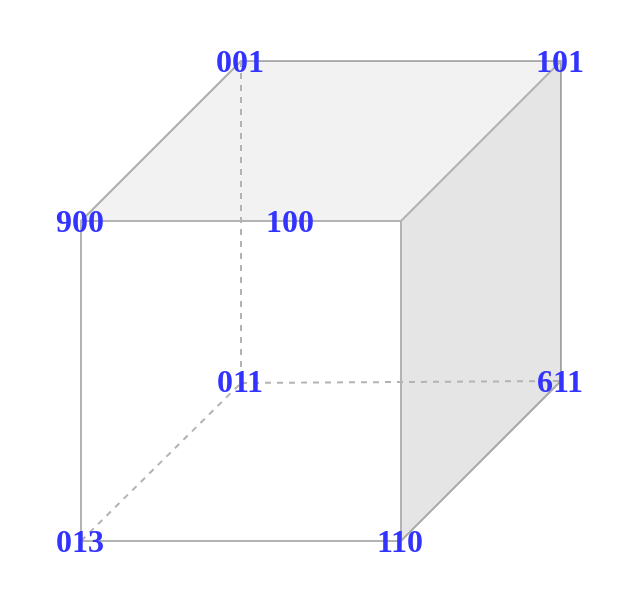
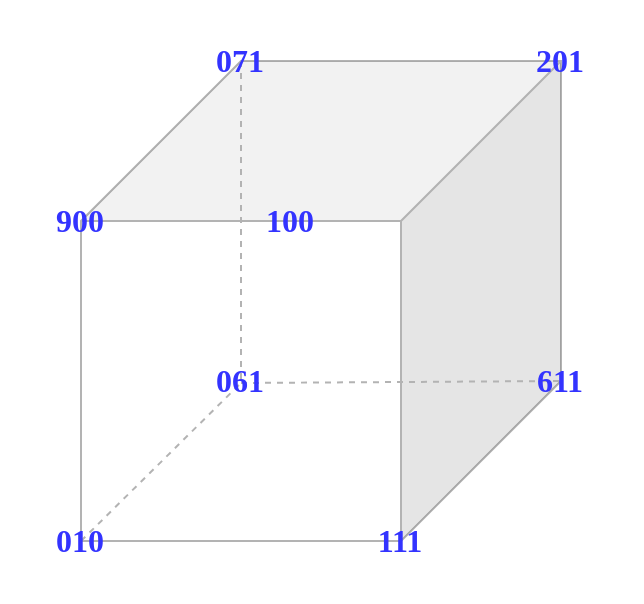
(241, 61) -> (241, 61)
(561, 61) -> (561, 61)
(241, 381) -> (241, 381)
(81, 541) -> (81, 541)
(401, 541) -> (401, 541)
